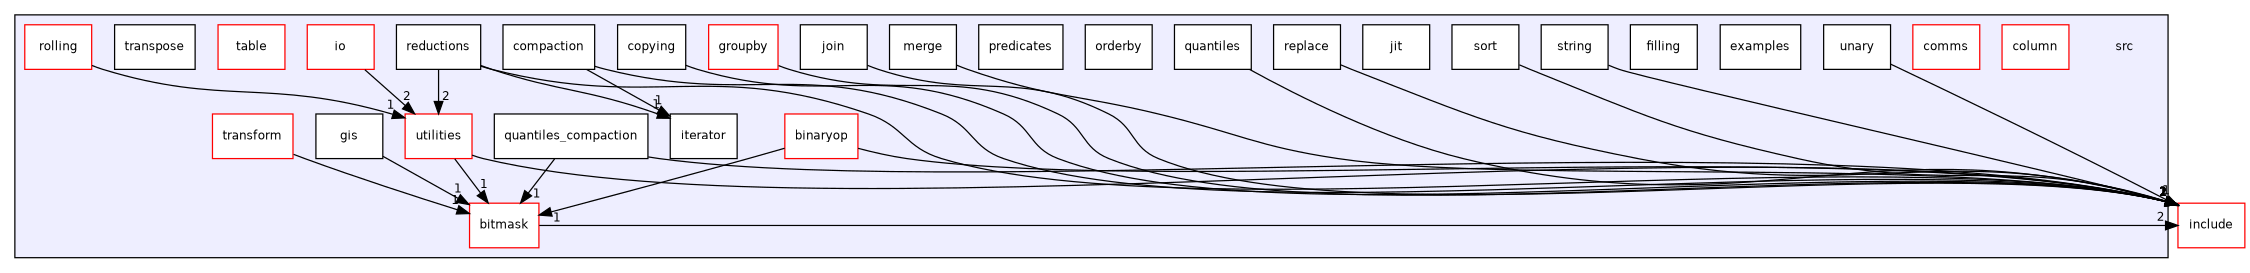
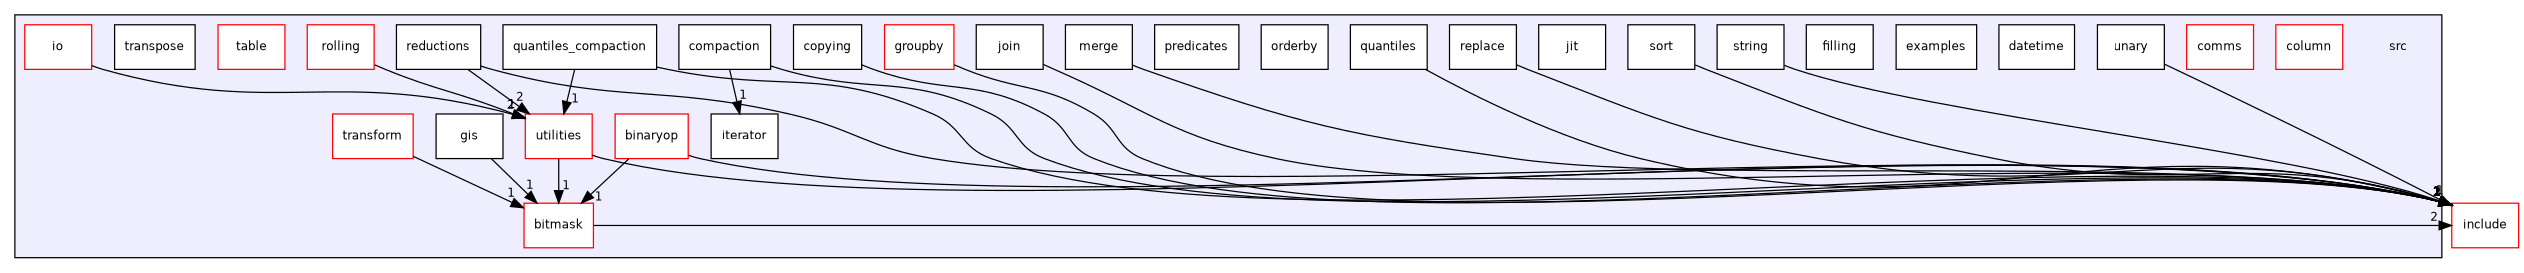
none -> (2037, 47)
(579, 92) -> none
(541, 176) -> (572, 79)
